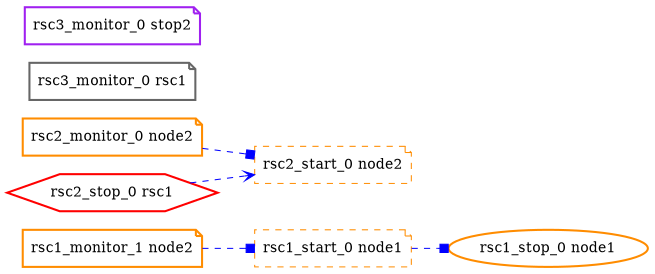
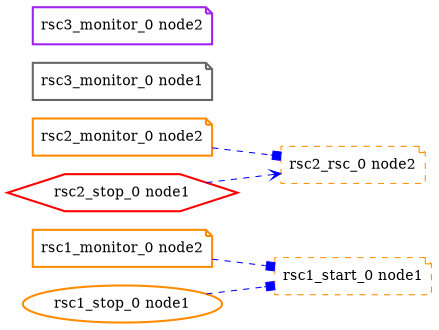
(112, 26) -> (122, 26)
(112, 81) -> (122, 81)
(333, 165) -> (353, 165)
(112, 193) -> (122, 193)
(112, 248) -> (122, 248)
(425, 248) -> (235, 290)
